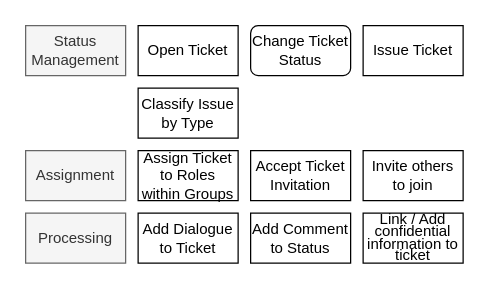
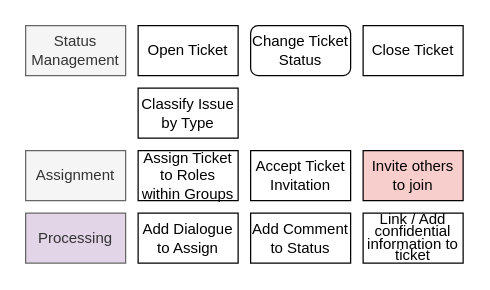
(413, 51) -> (413, 51)
(413, 176) -> (413, 176)
(76, 238) -> (76, 238)
(188, 238) -> (188, 238)
